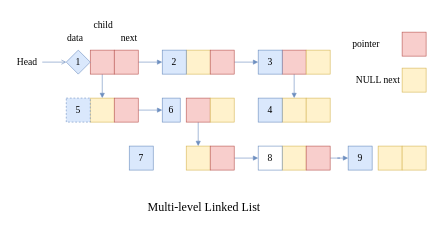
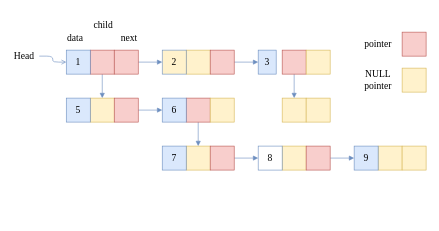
(366, 44) -> (378, 44)
(27, 62) -> (24, 56)
(78, 62) -> (78, 62)
(174, 62) -> (174, 62)
(270, 62) -> (267, 62)
(378, 80) -> (378, 80)
(78, 110) -> (78, 110)
(171, 110) -> (174, 110)
(270, 110) -> none
(141, 158) -> (174, 158)
(360, 158) -> (366, 158)
(204, 206) -> none
